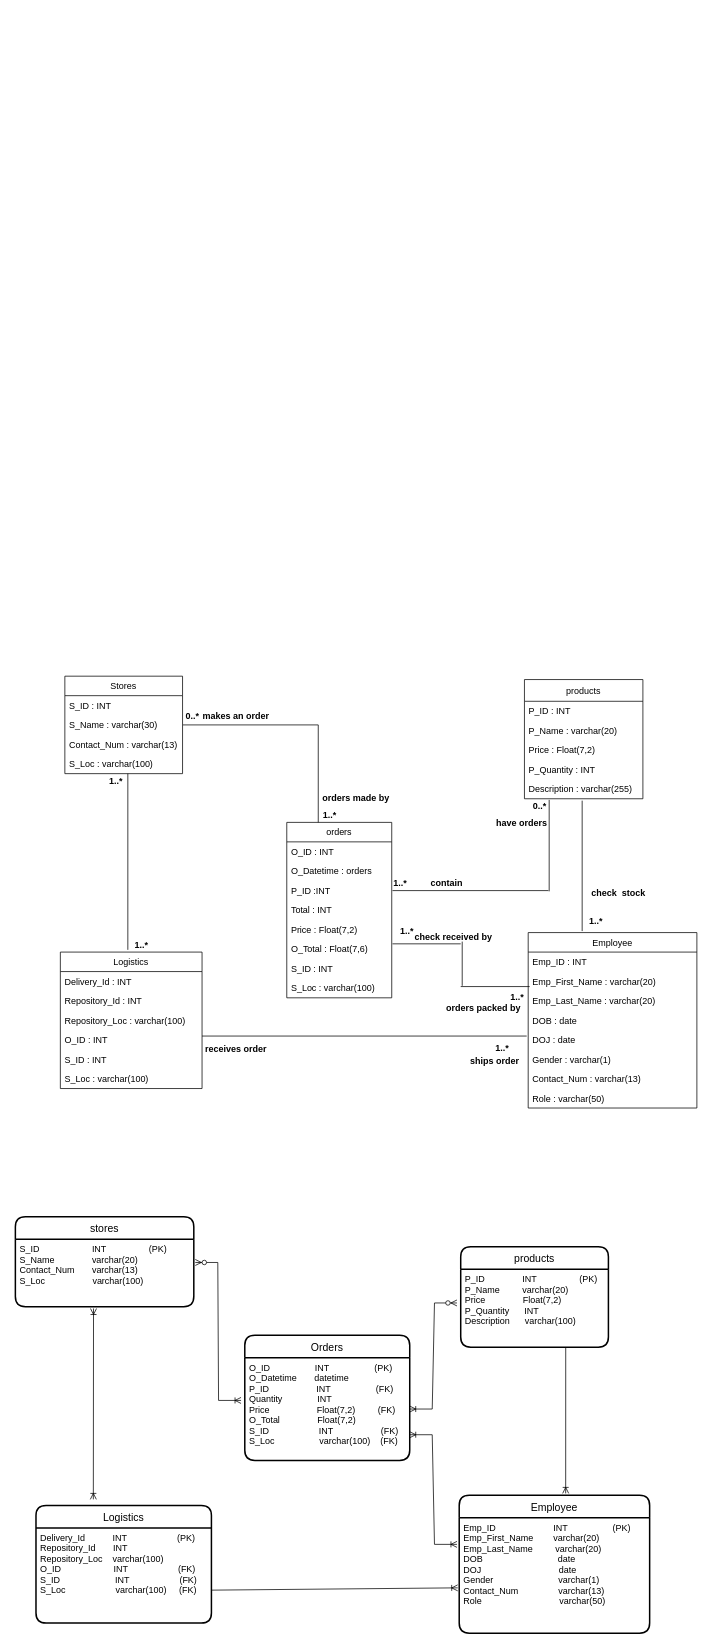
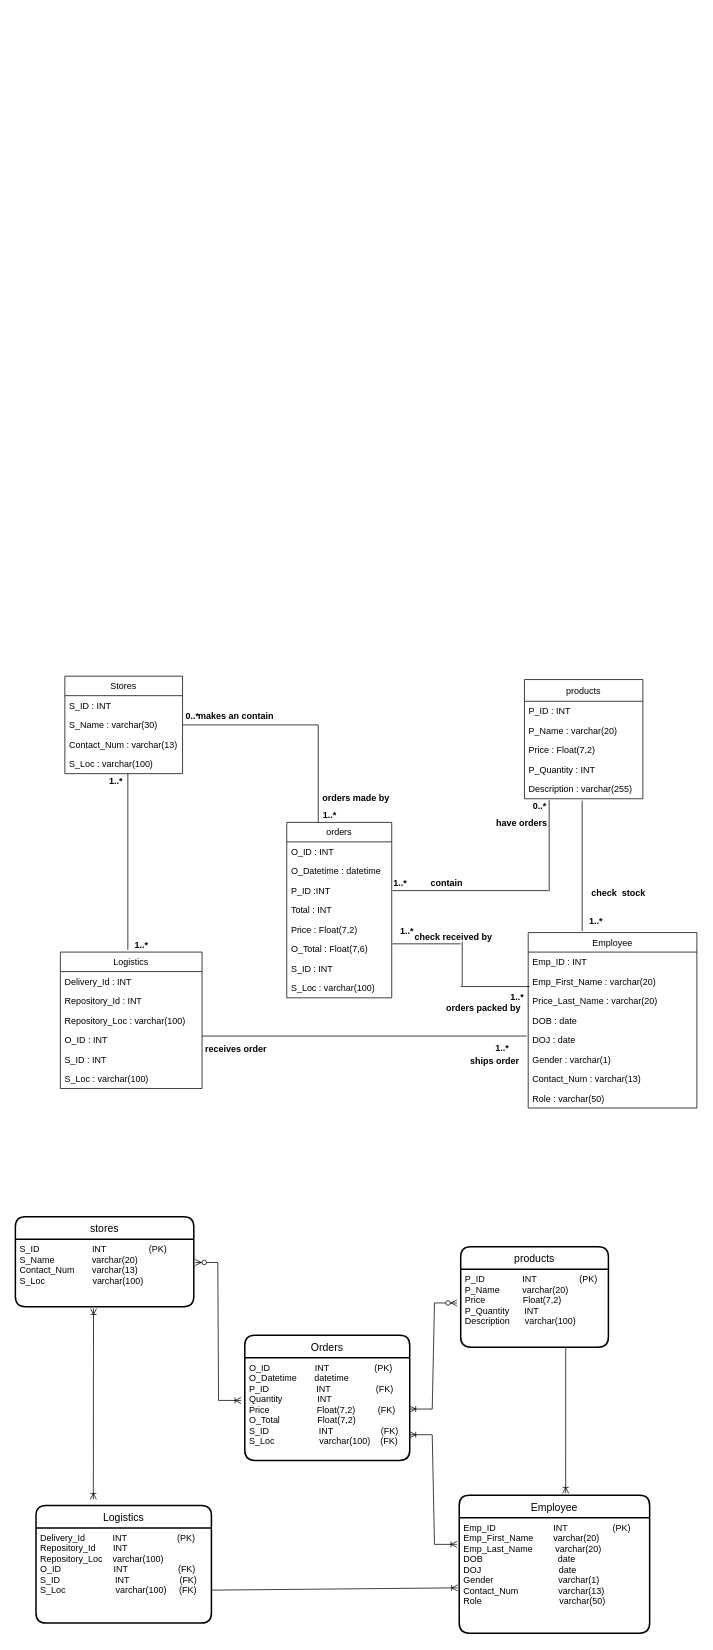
(236, 714) -> (236, 714)
(334, 872) -> (338, 872)
(597, 1001) -> (601, 1001)
